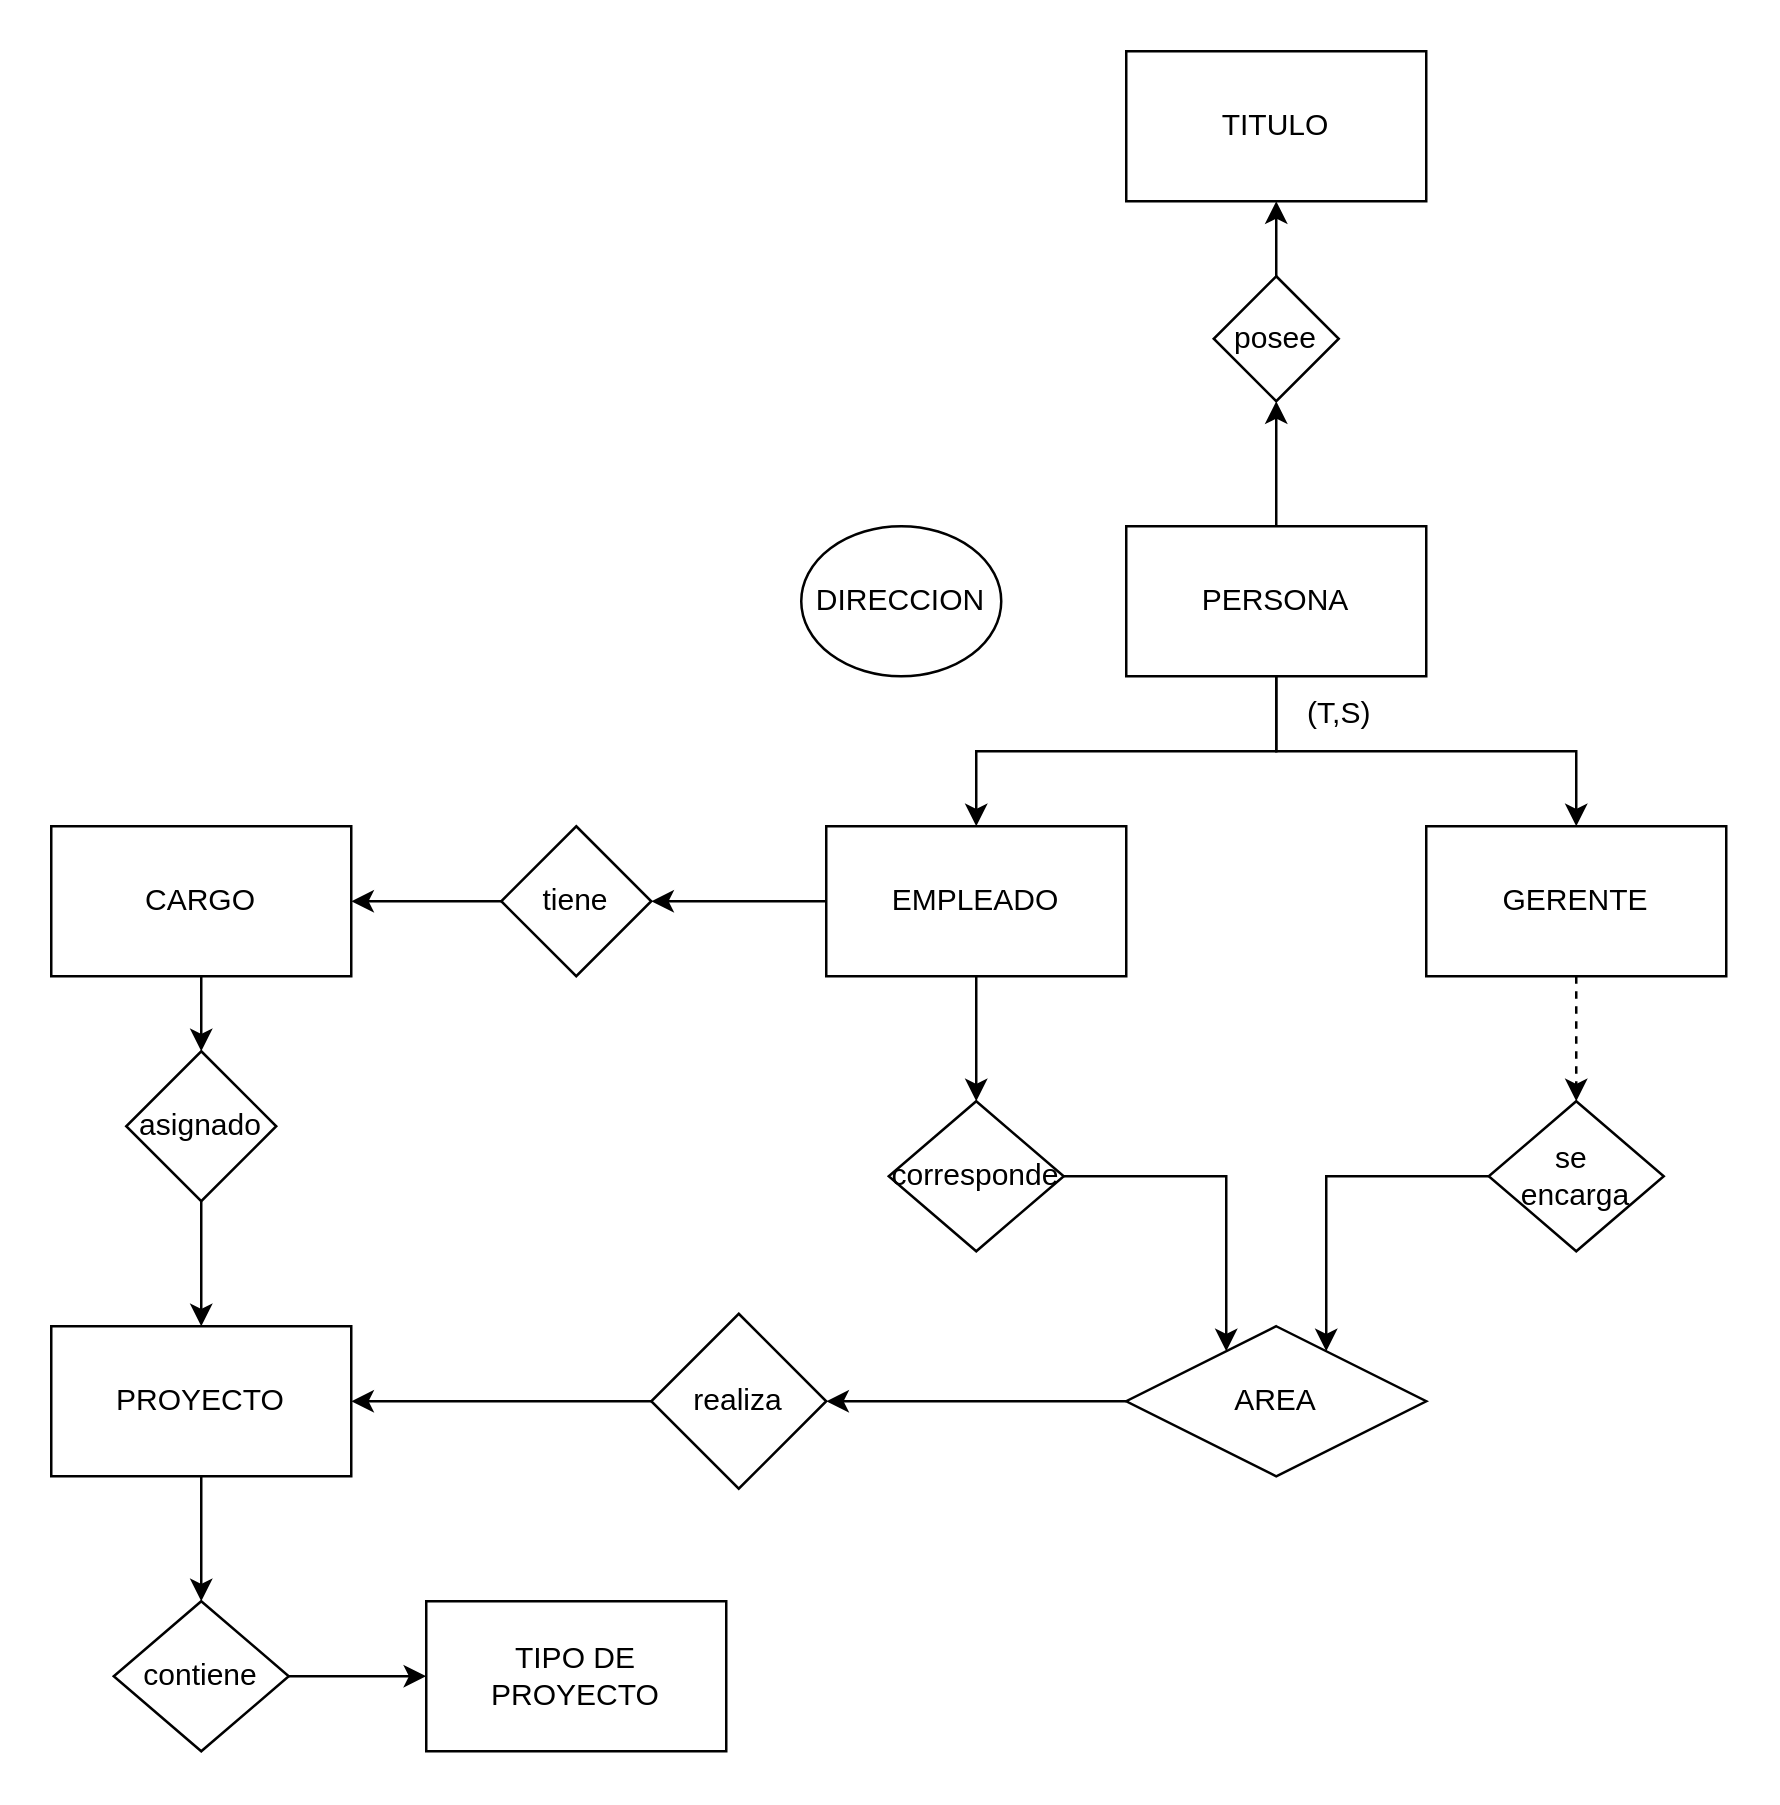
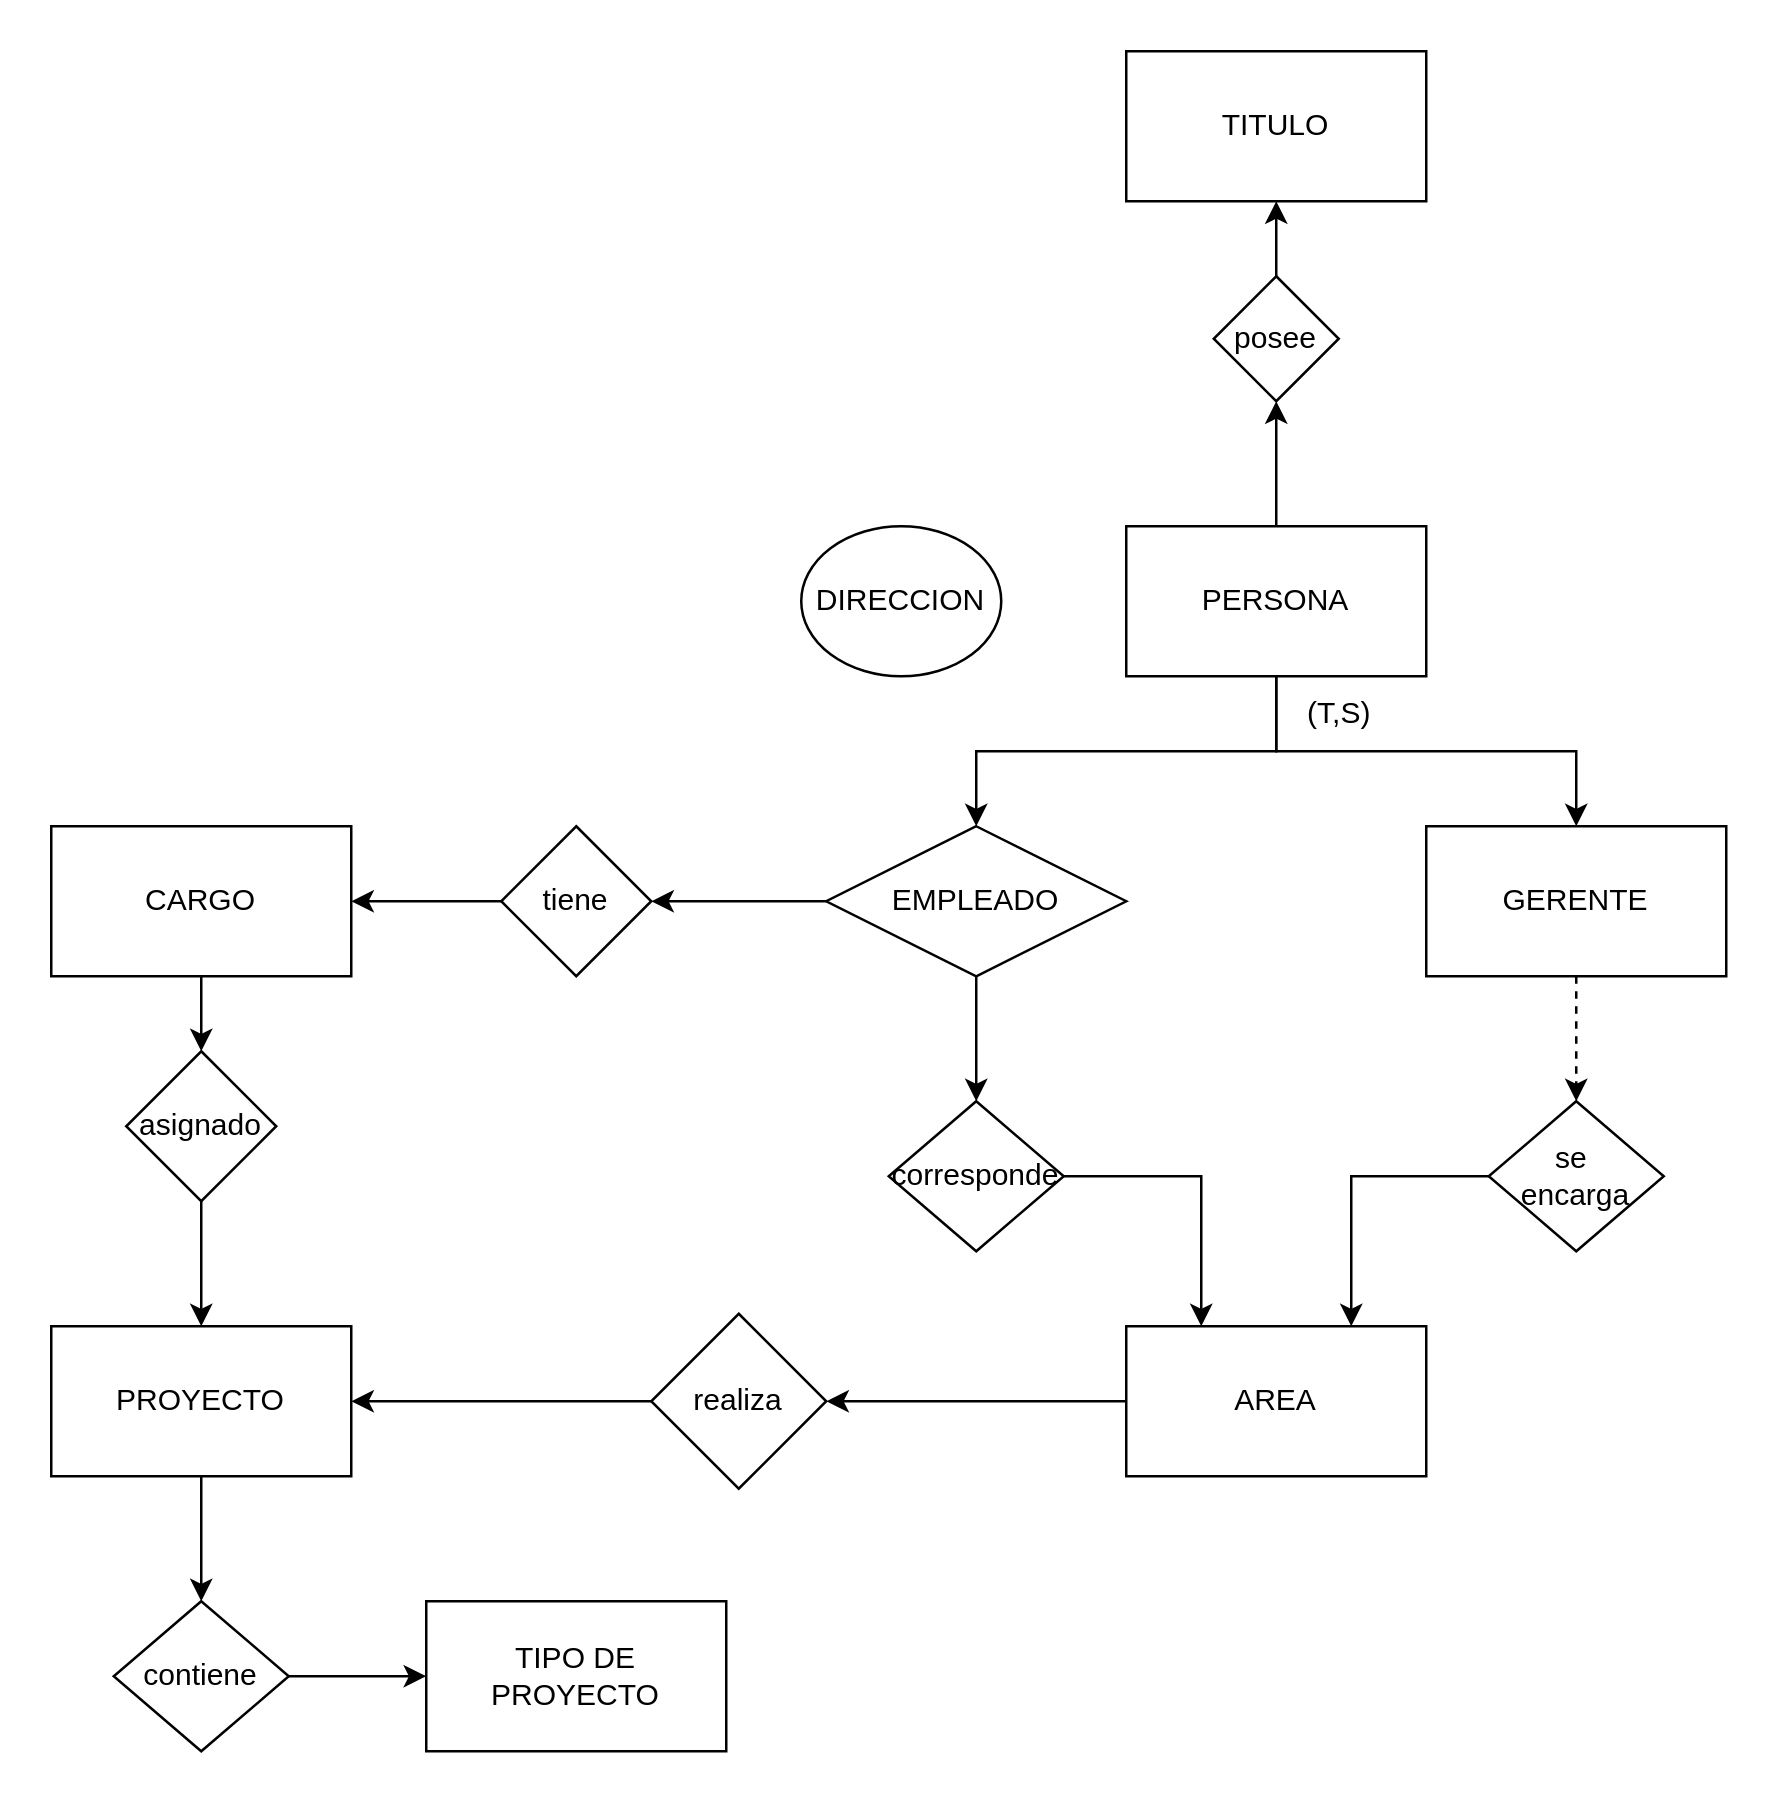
(976, 901) -> (976, 901)
(1276, 1401) -> (1276, 1401)
